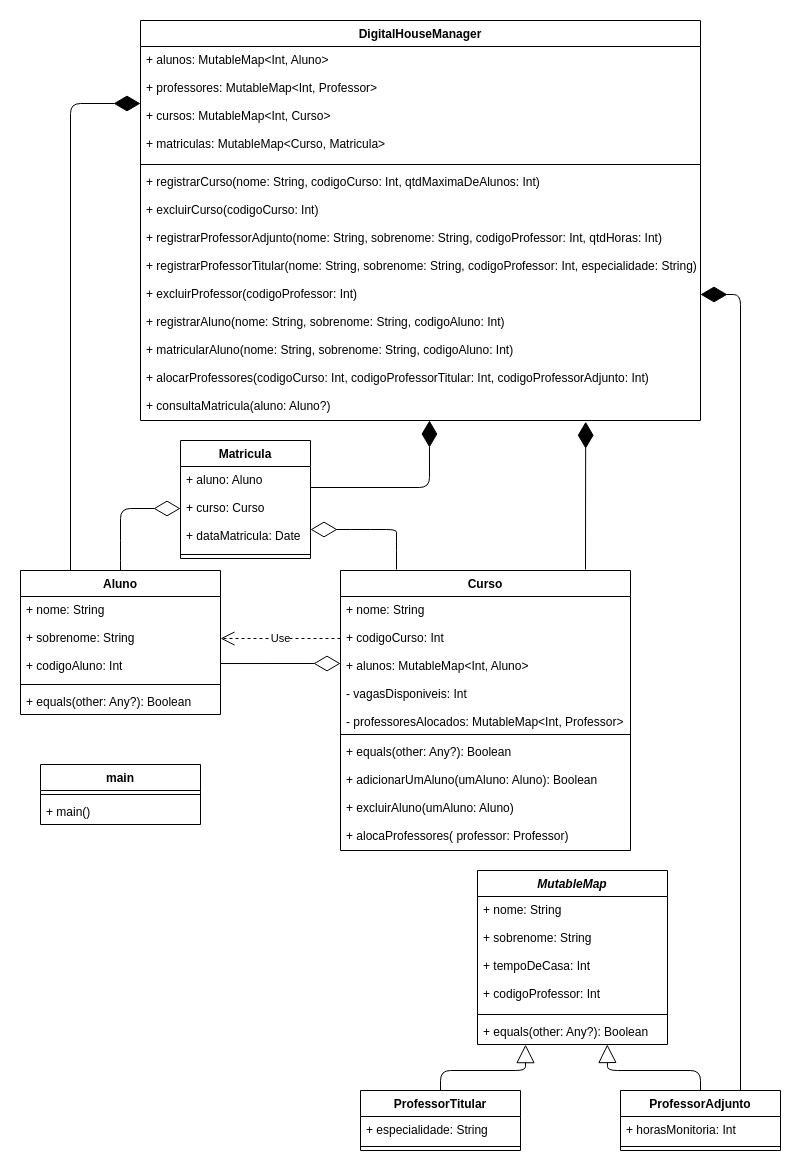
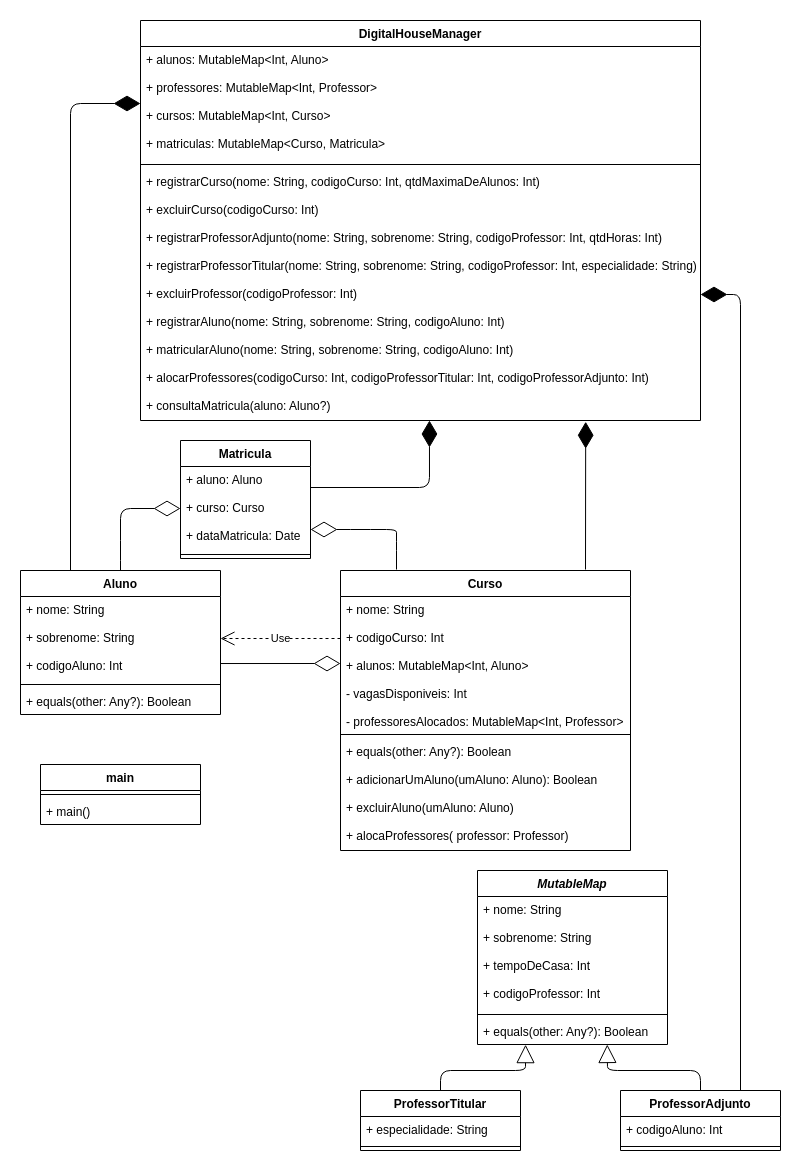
(689, 1130) -> (679, 1130)
